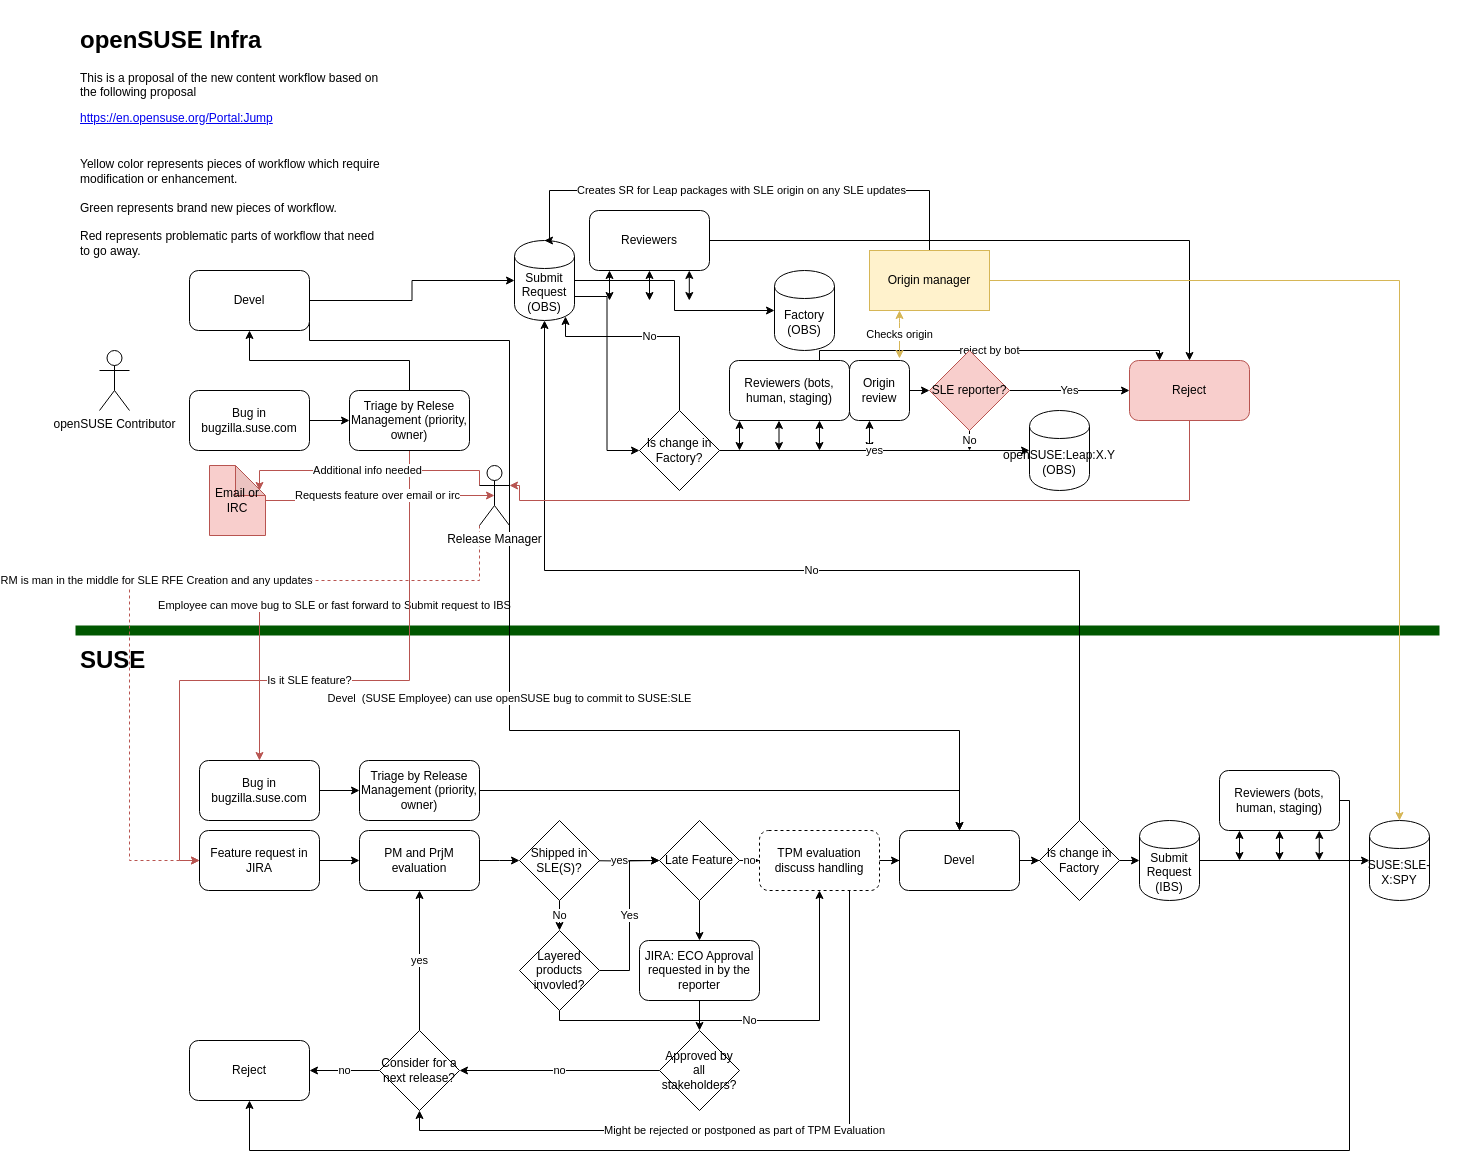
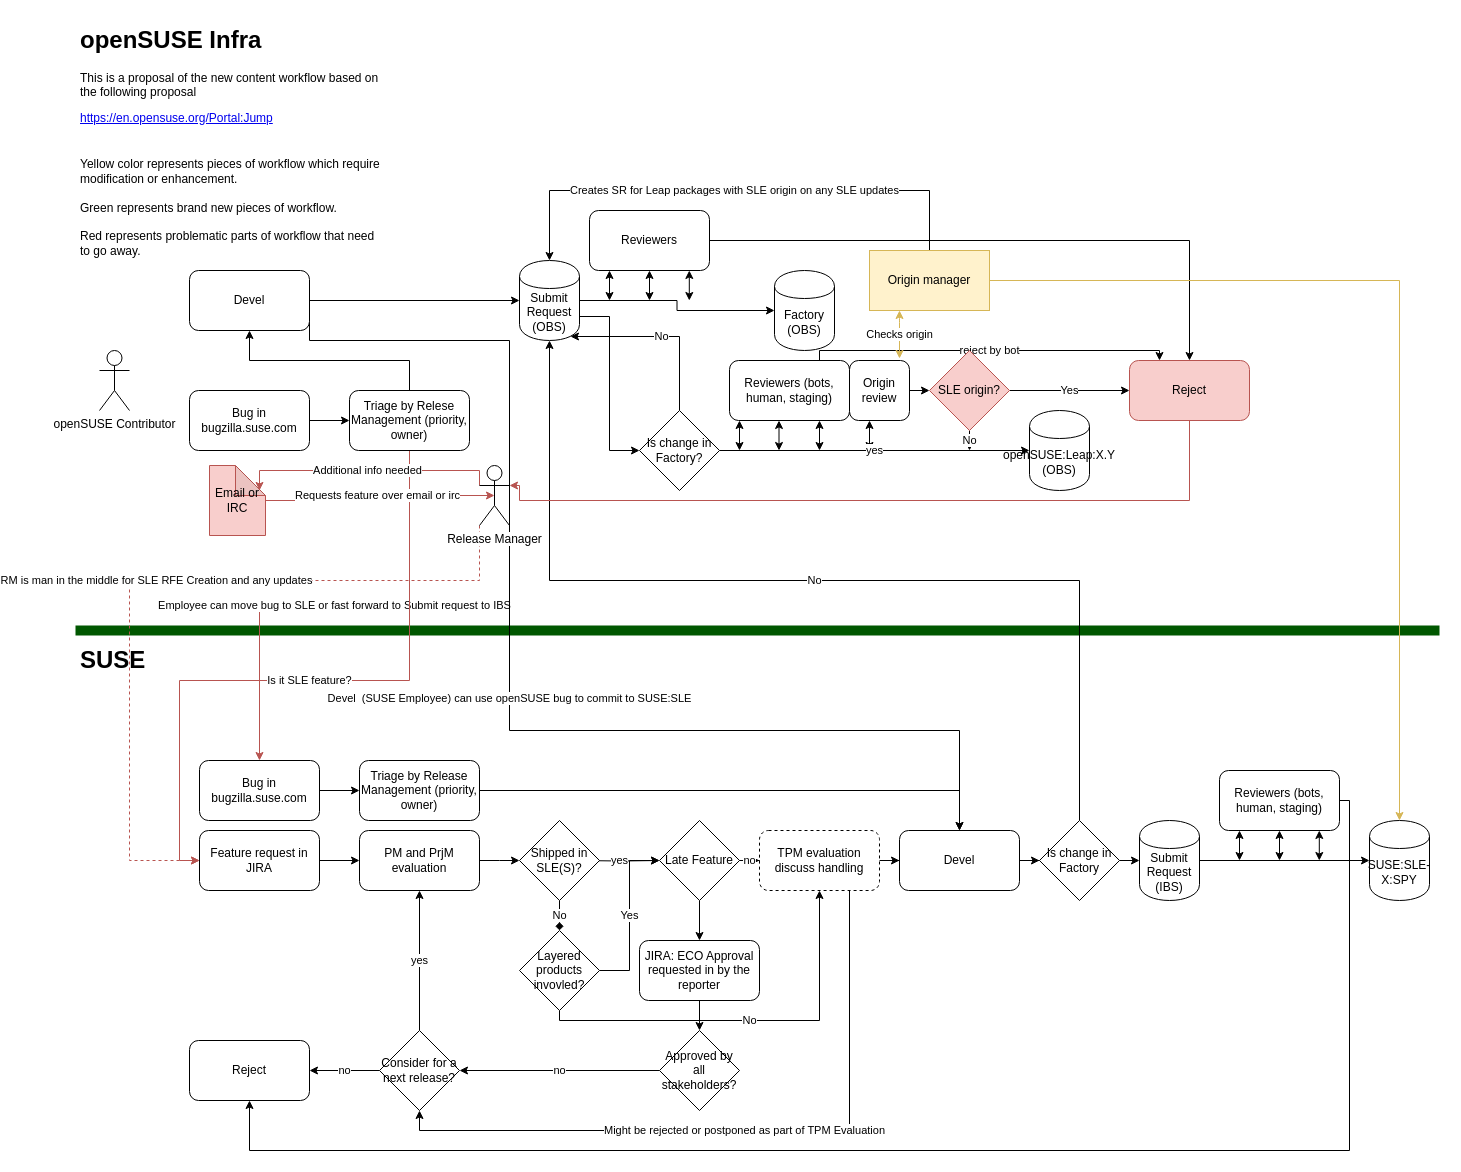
(545, 281) -> (550, 301)
(970, 391) -> (970, 391)
(560, 922) -> (560, 921)
